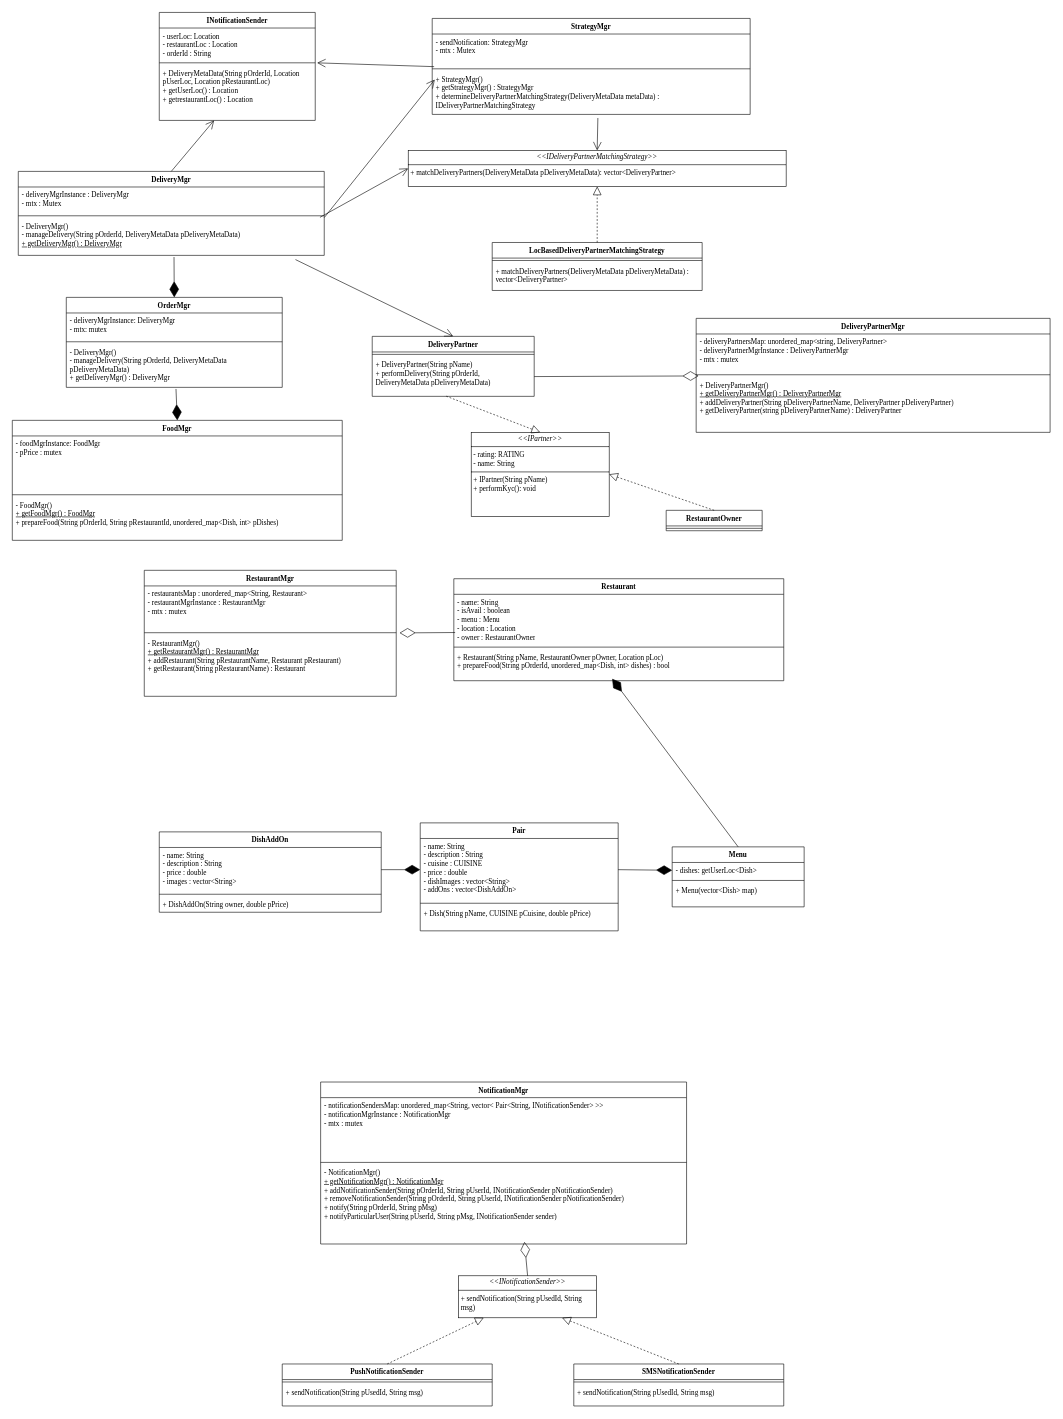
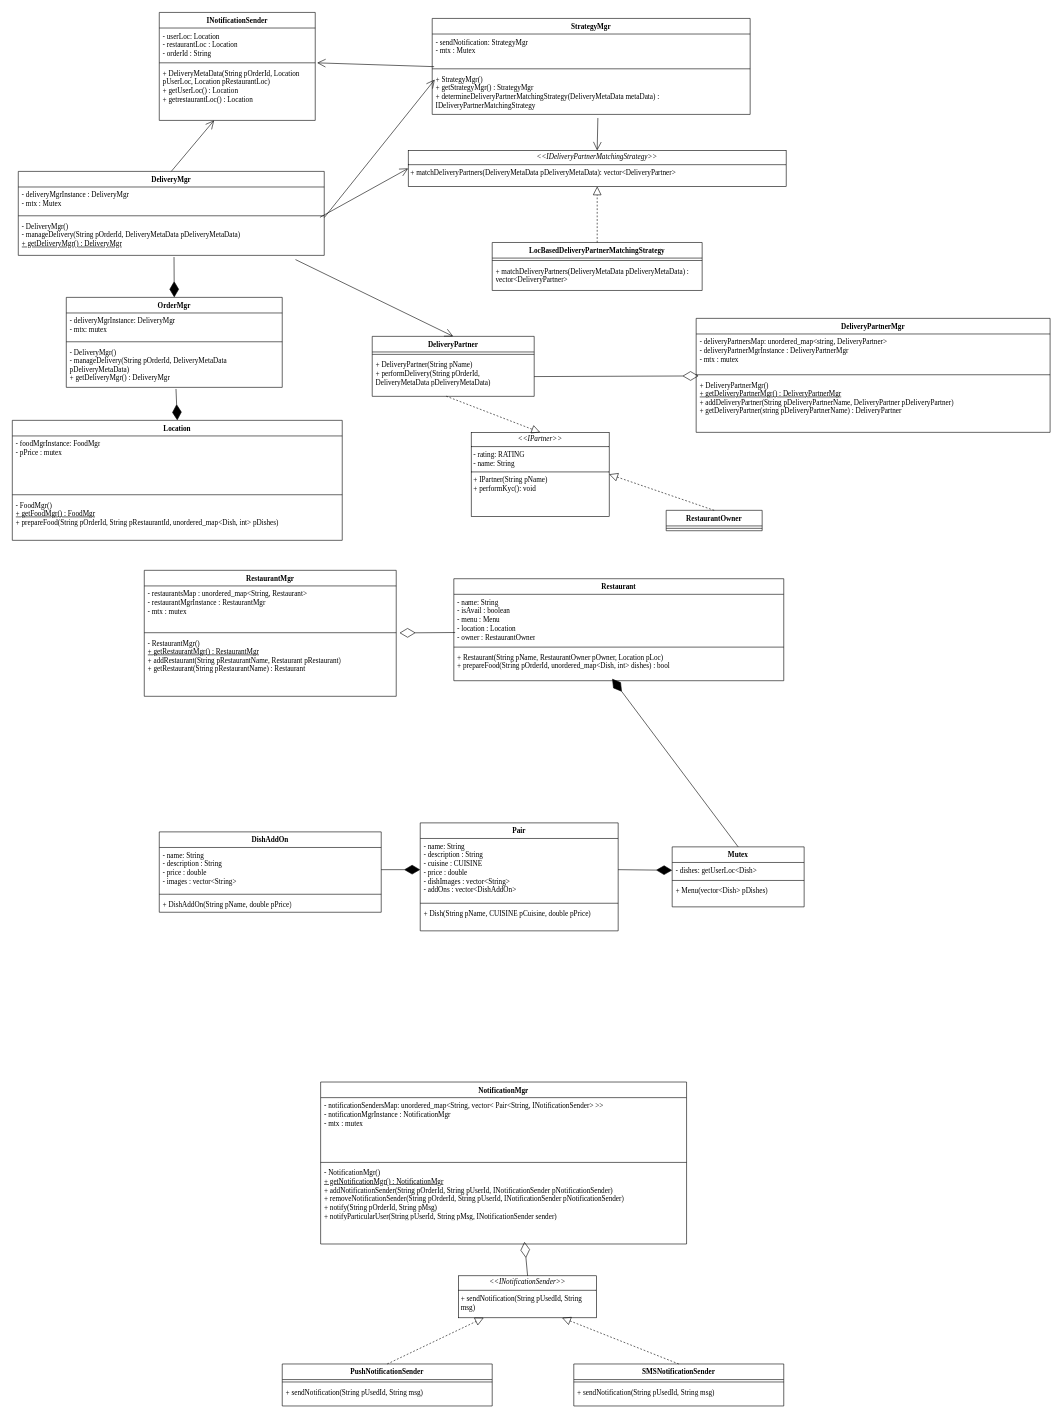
(177, 429) -> (177, 429)
(738, 855) -> (738, 855)
(721, 891) -> (729, 891)
(235, 905) -> (235, 905)
